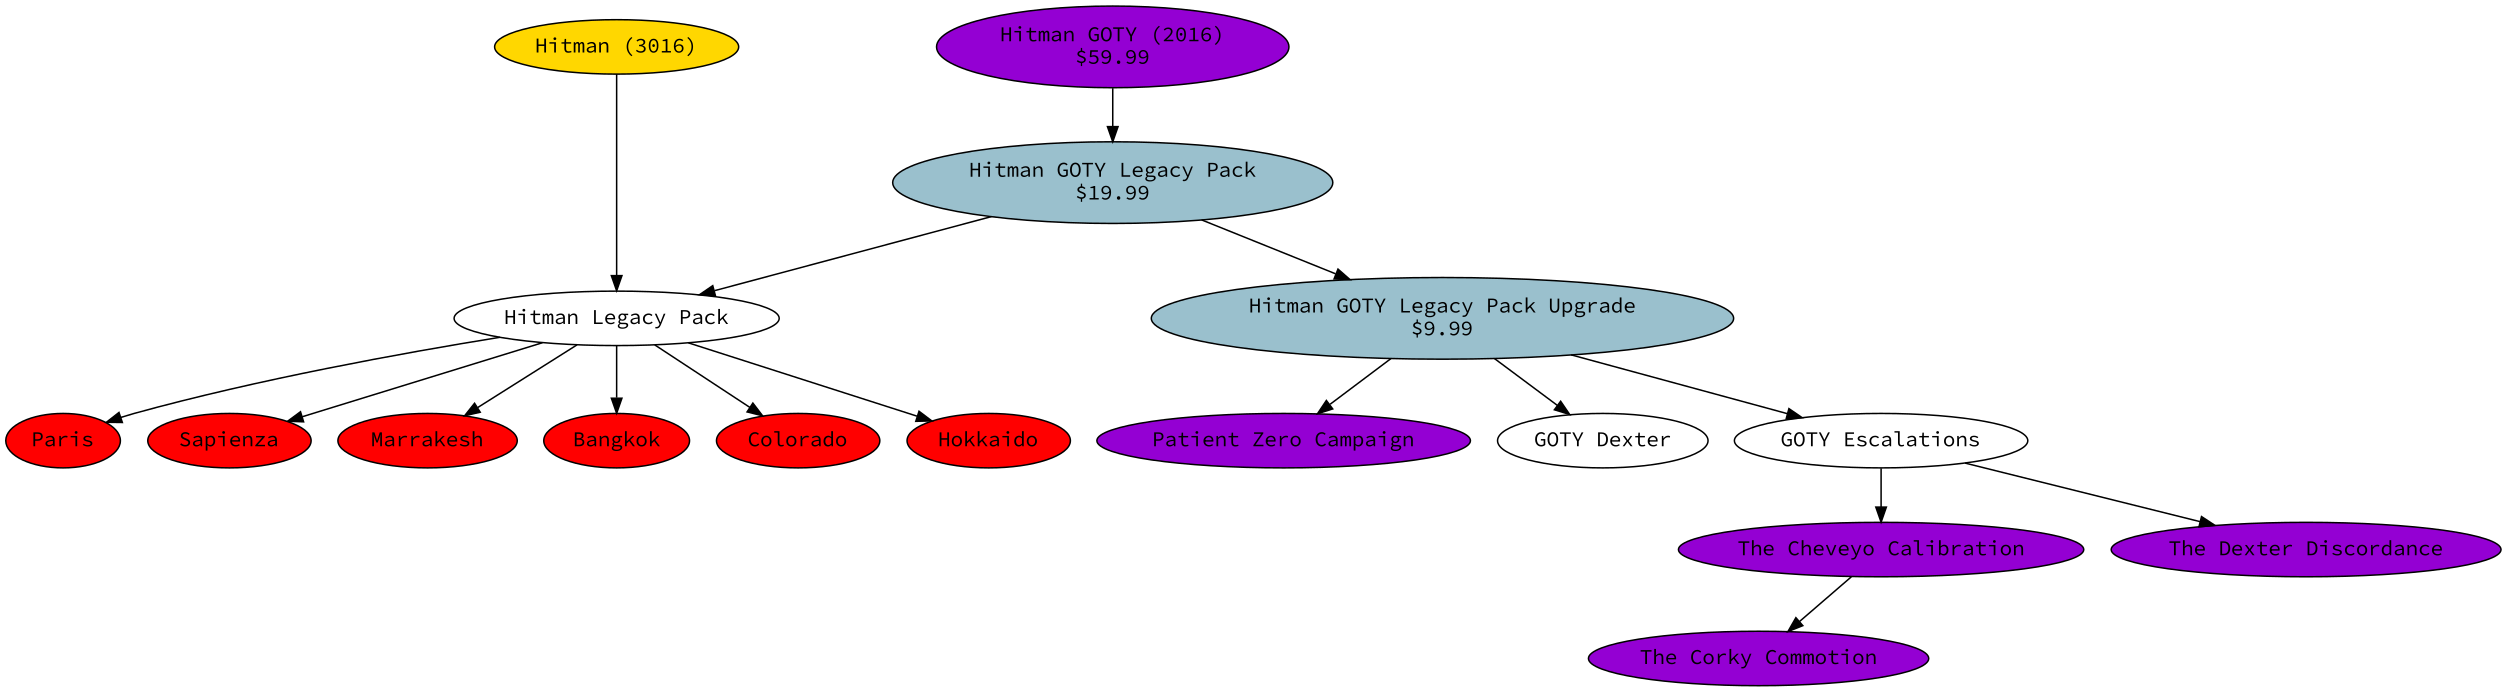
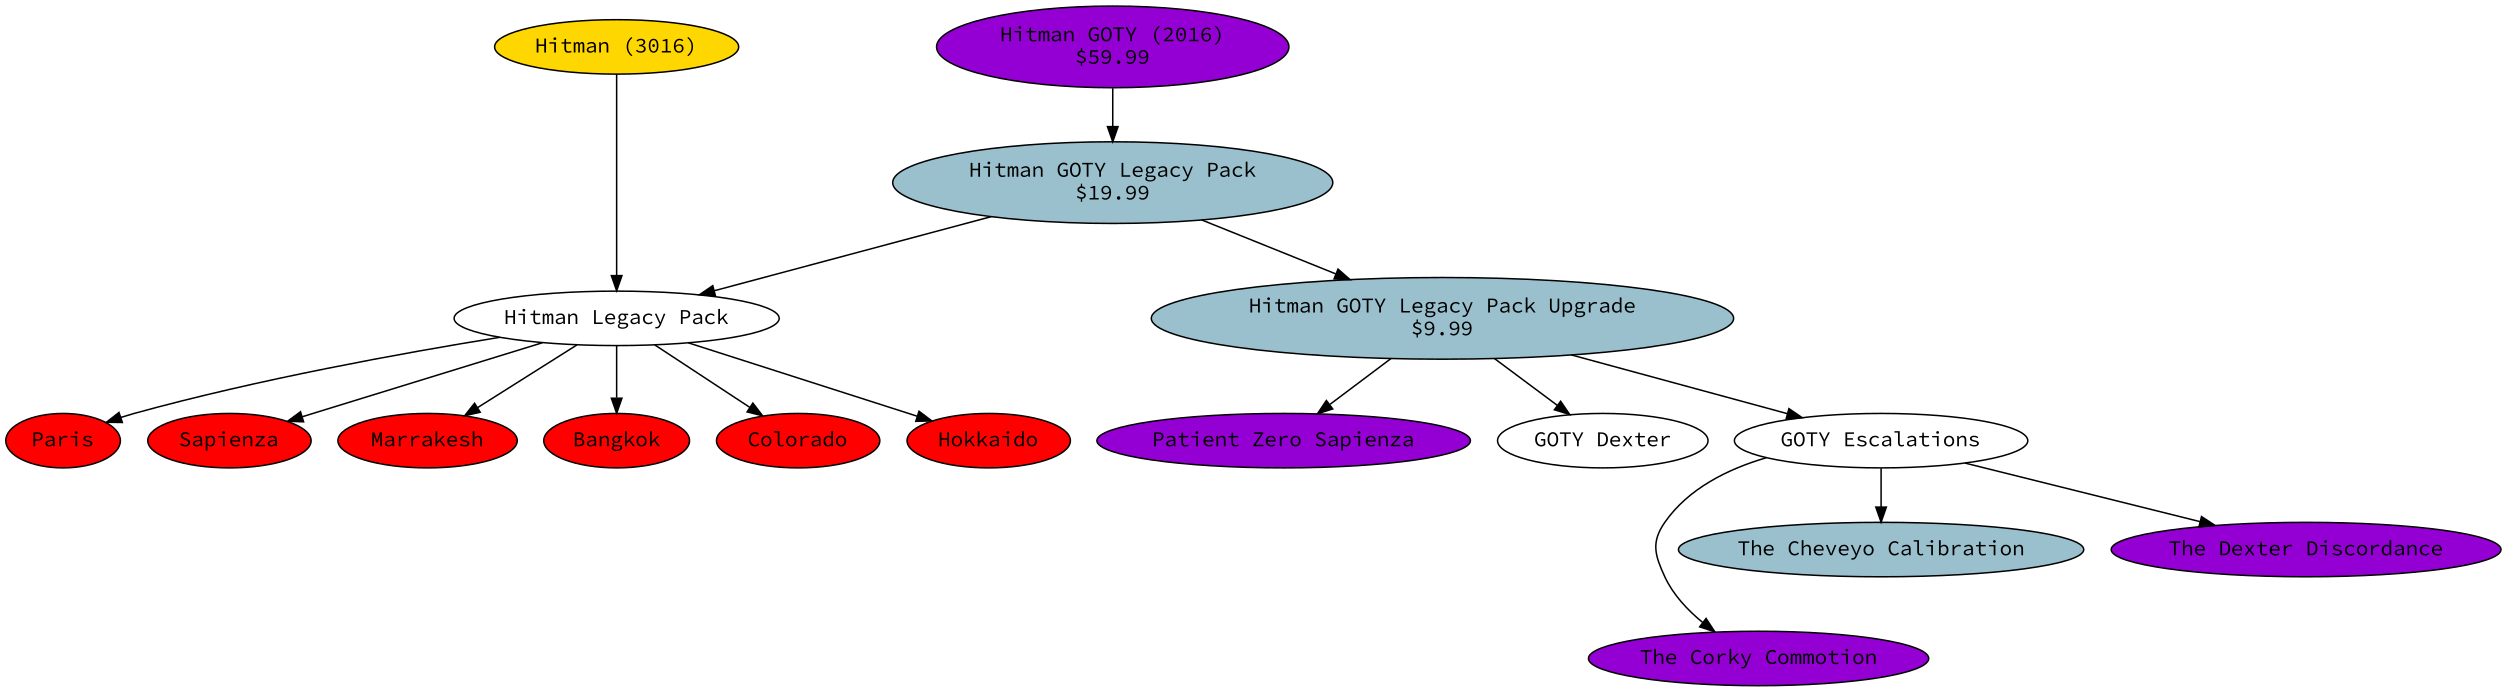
(1284, 441) -> (1284, 441)
(1881, 550) -> (1881, 550)
(1826, 599) -> (1666, 521)
